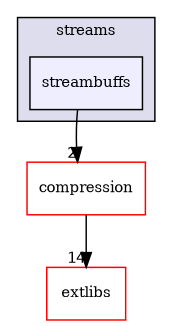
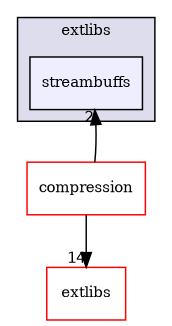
(86, 31) -> (86, 31)
(76, 131) -> (96, 143)
